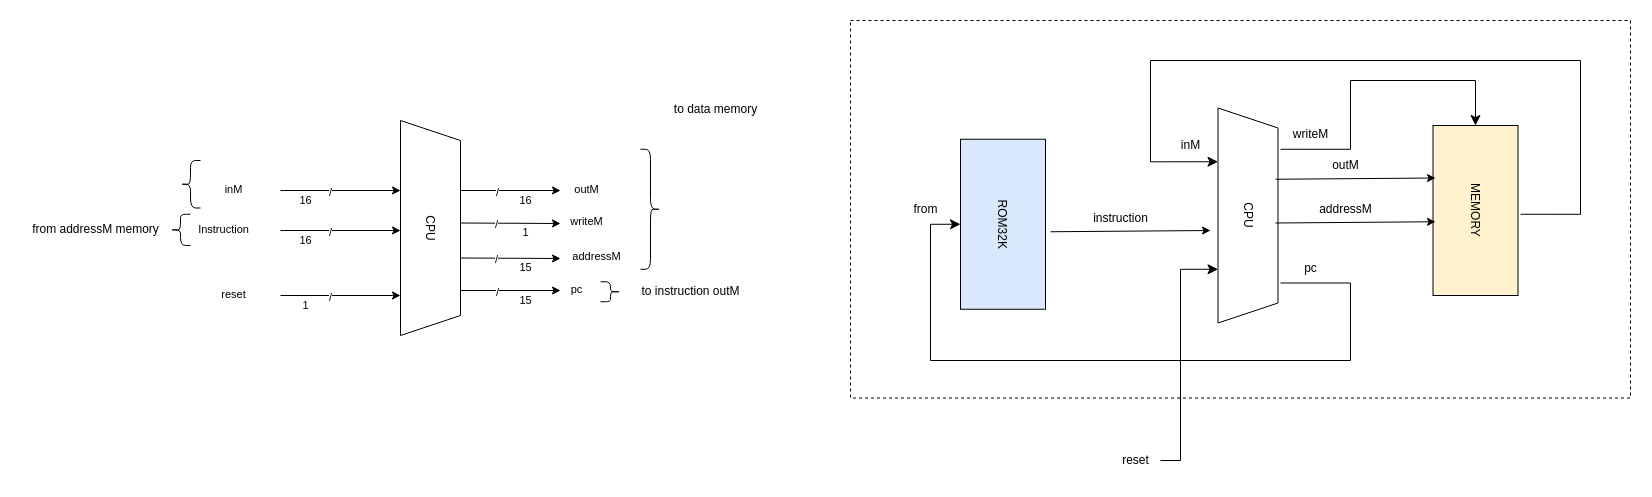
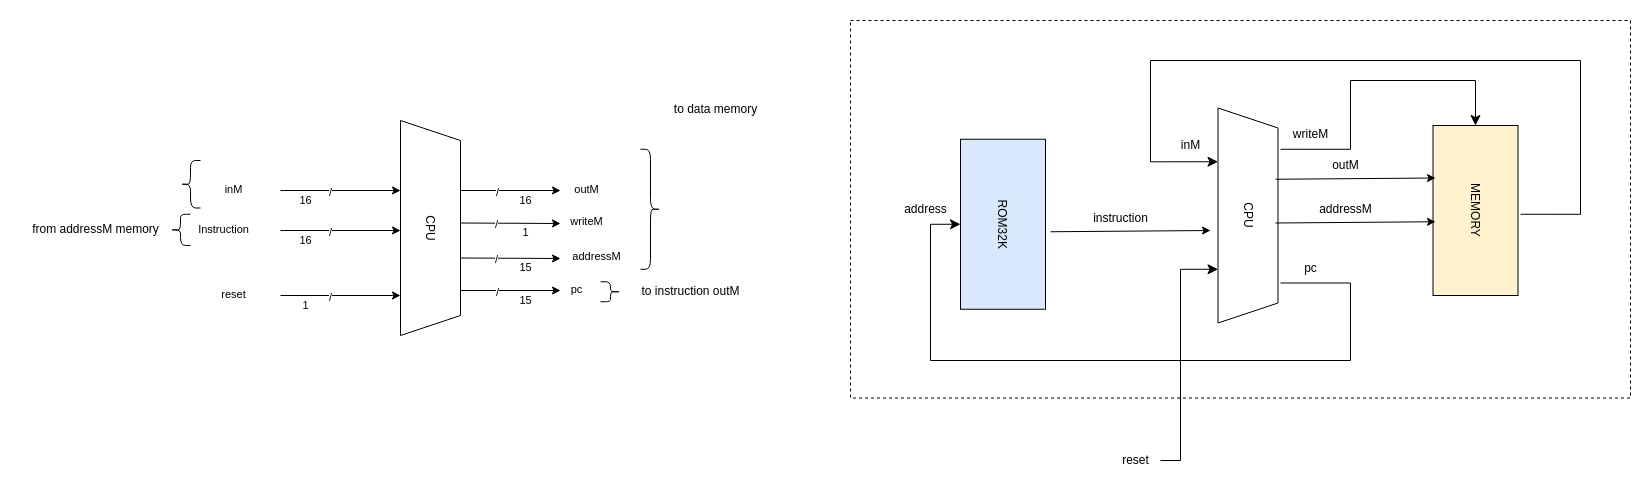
(926, 210) -> (926, 210)
